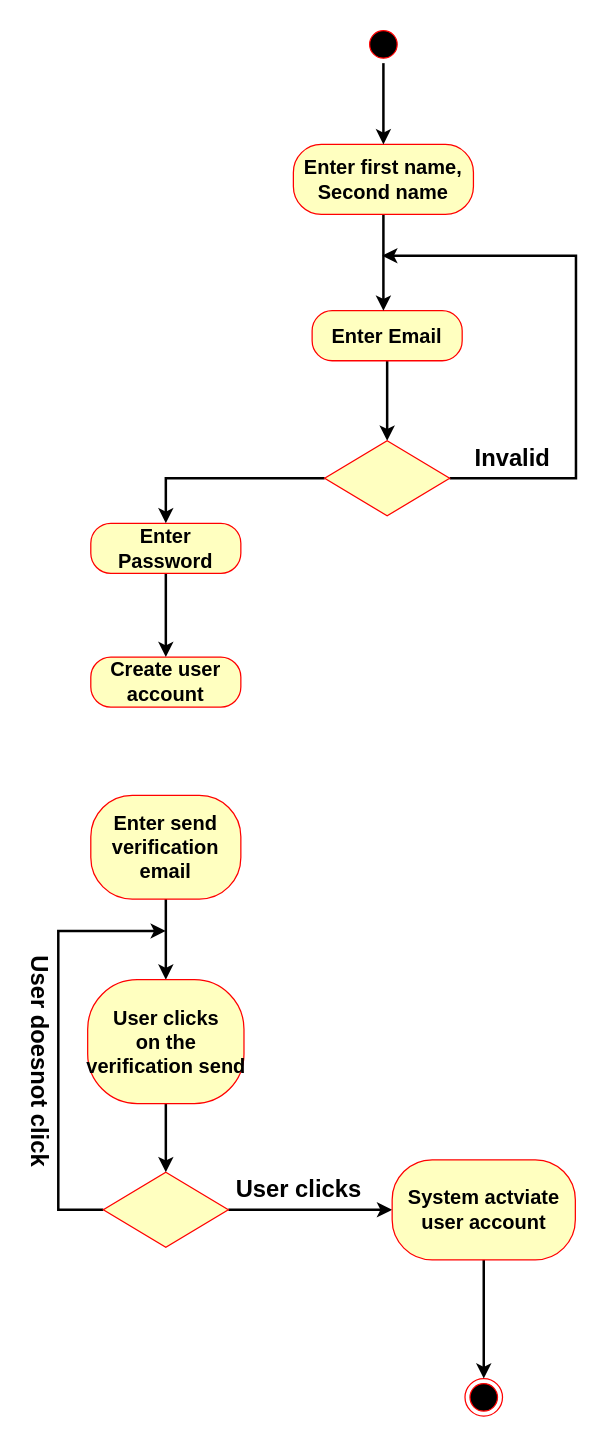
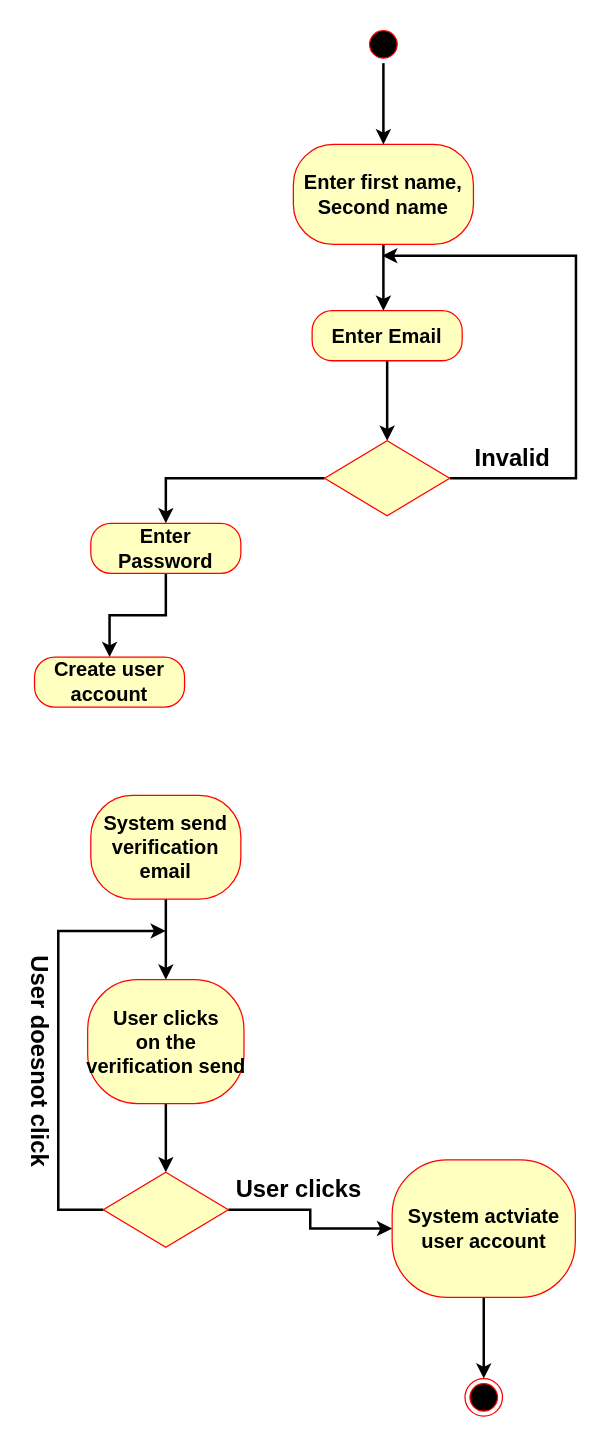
(383, 179) -> (383, 194)
(166, 682) -> (109, 682)
(166, 847) -> (166, 847)
(483, 1209) -> (483, 1228)
